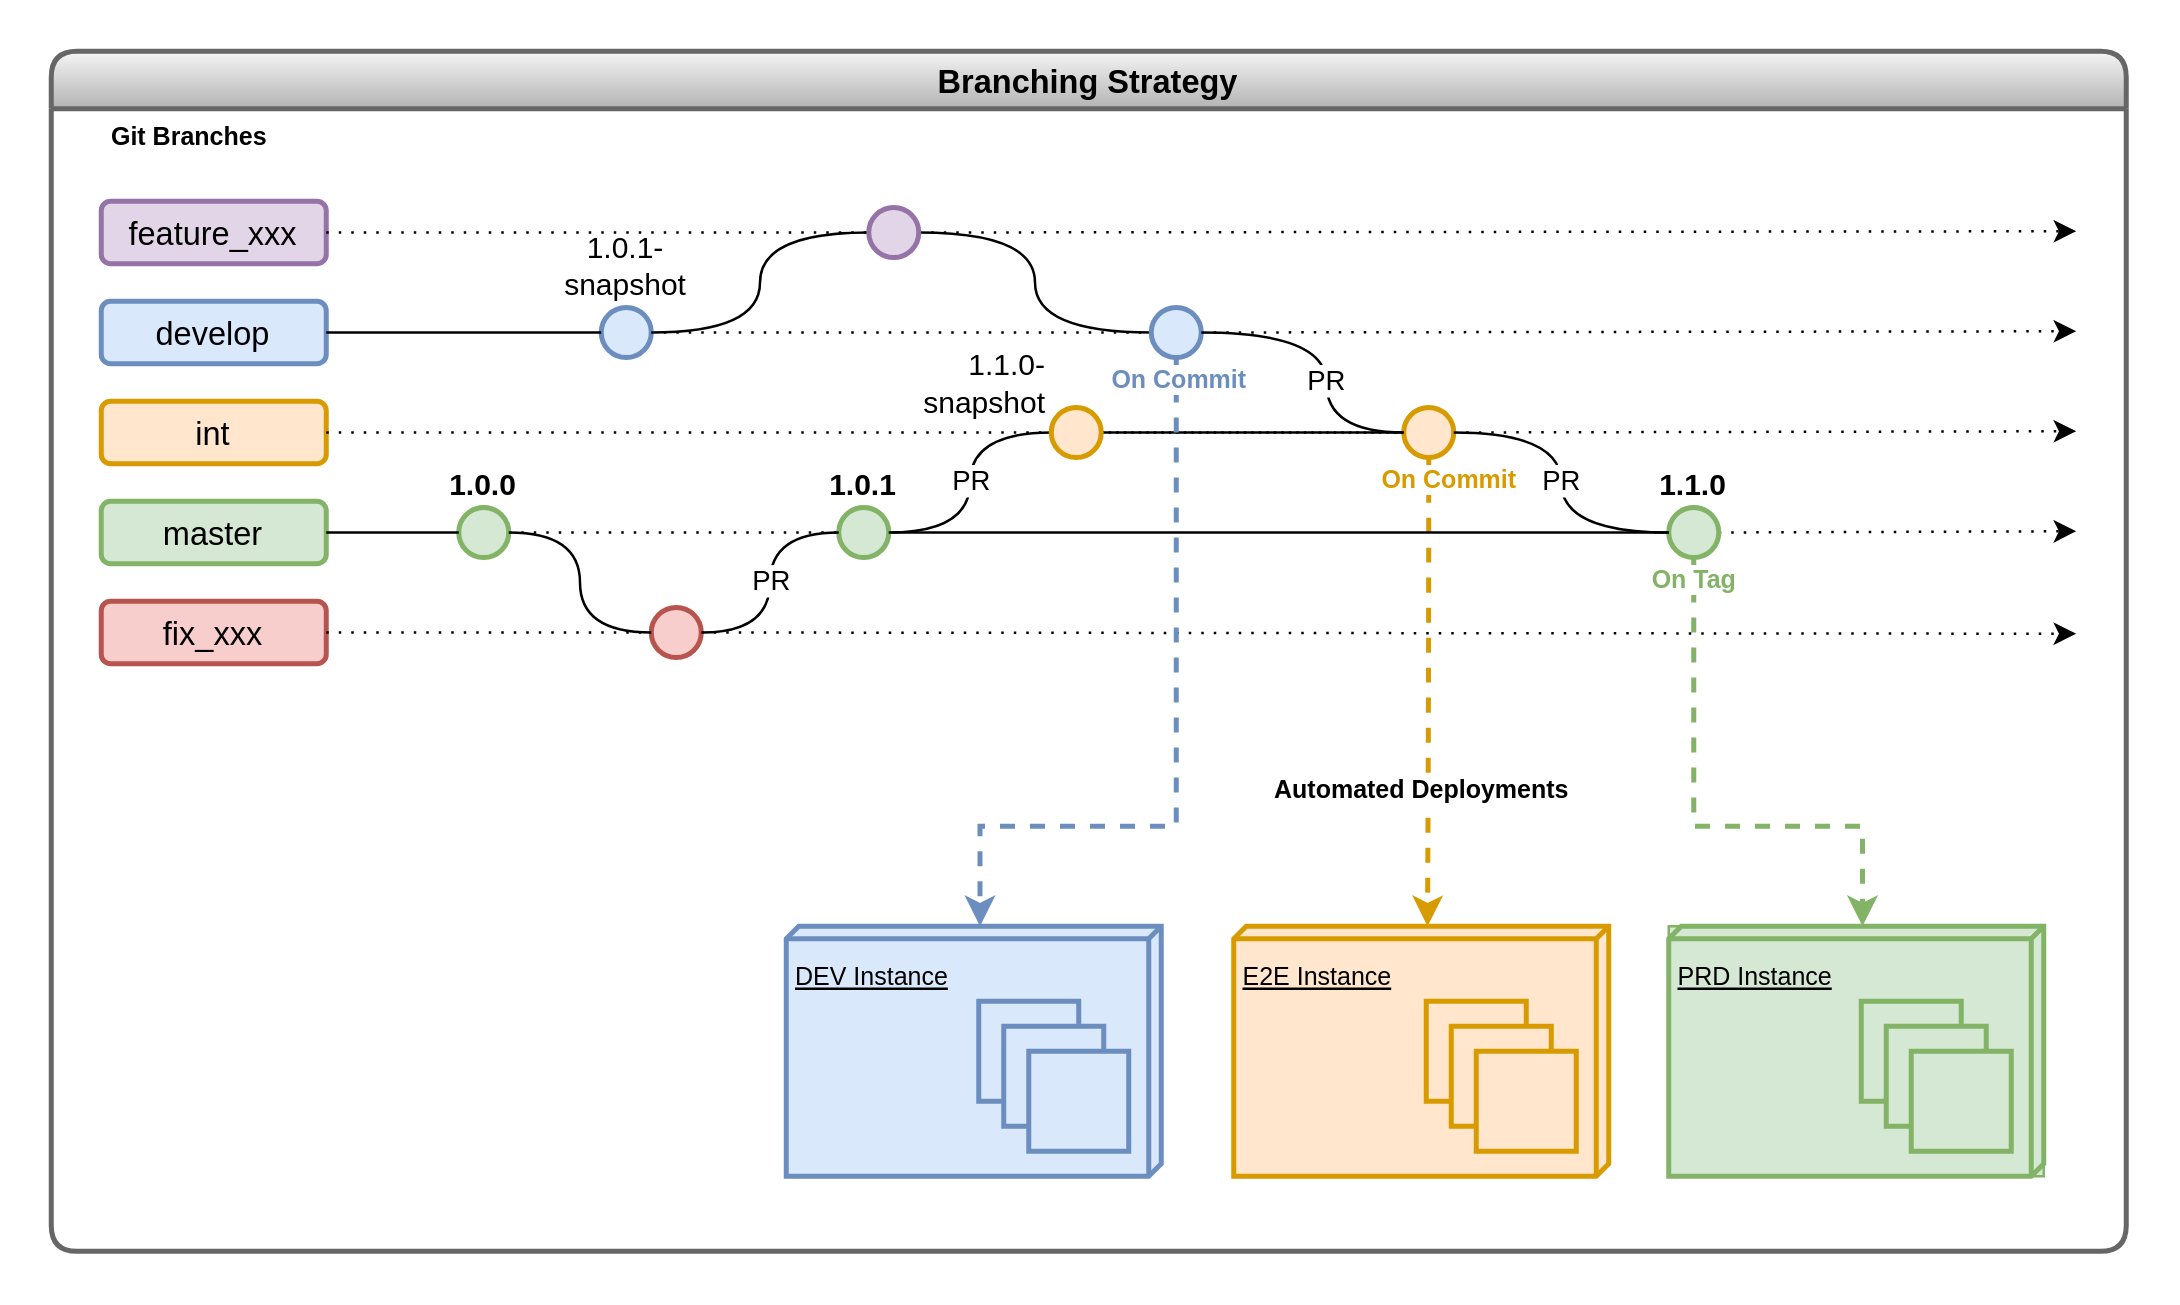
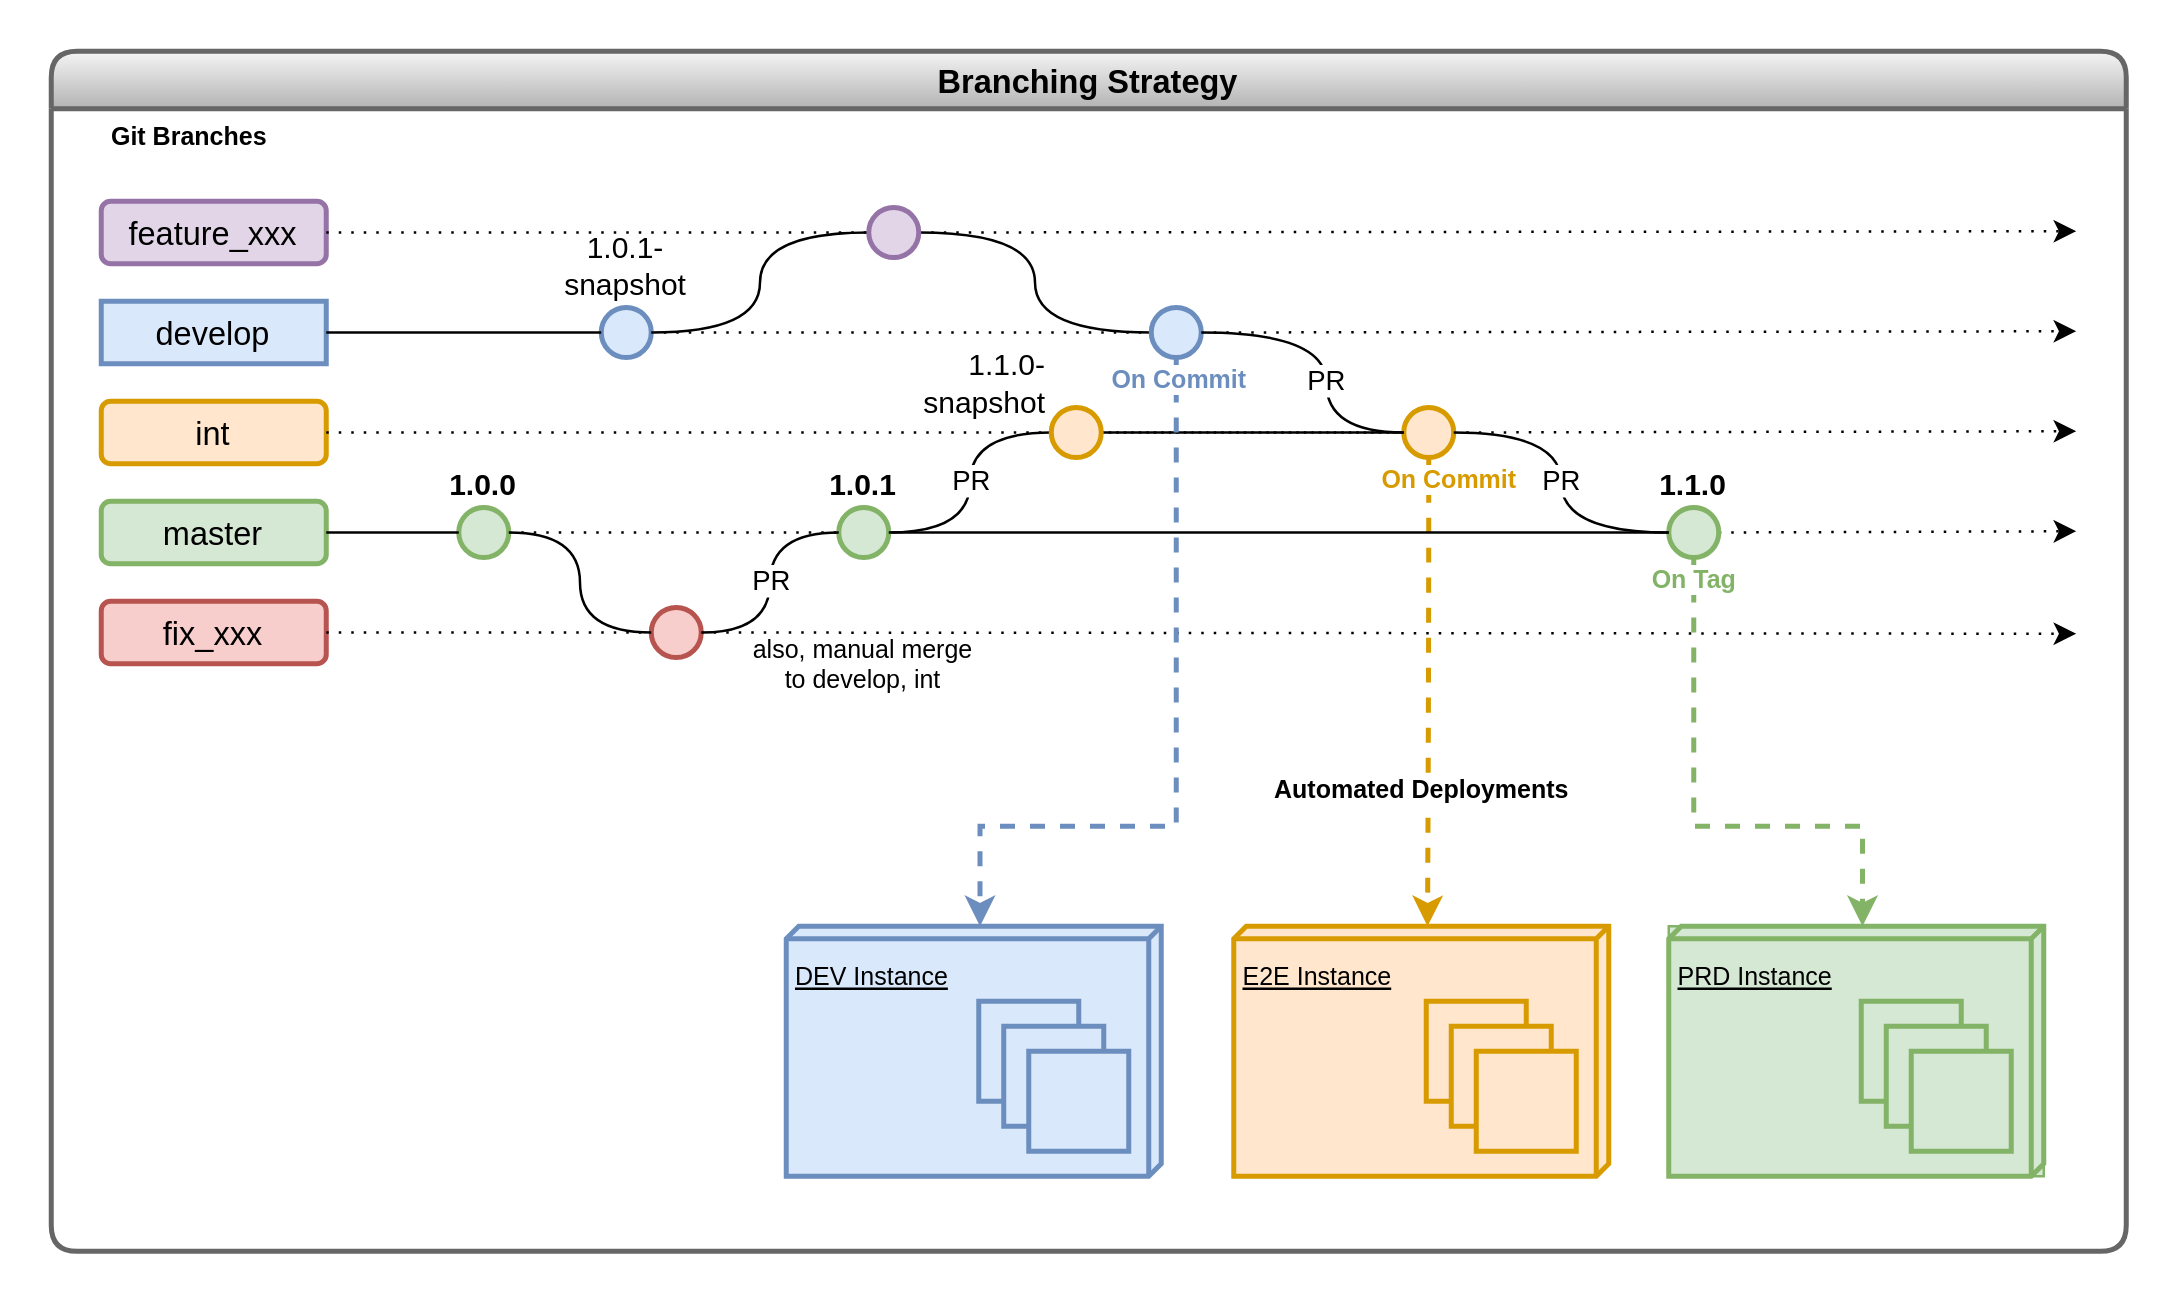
(214, 333) -> (214, 333)
none -> (864, 664)
